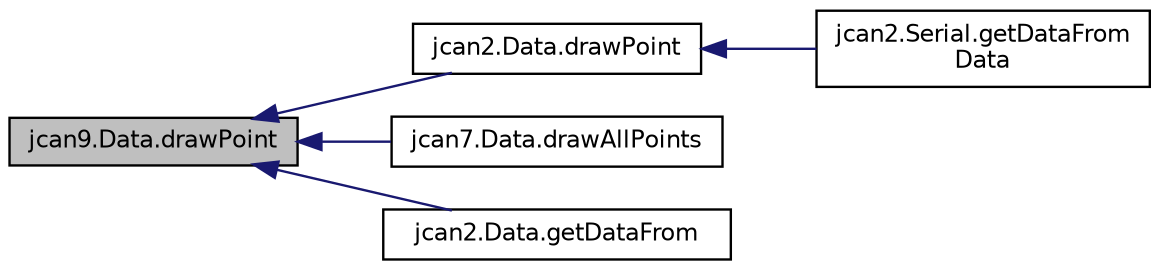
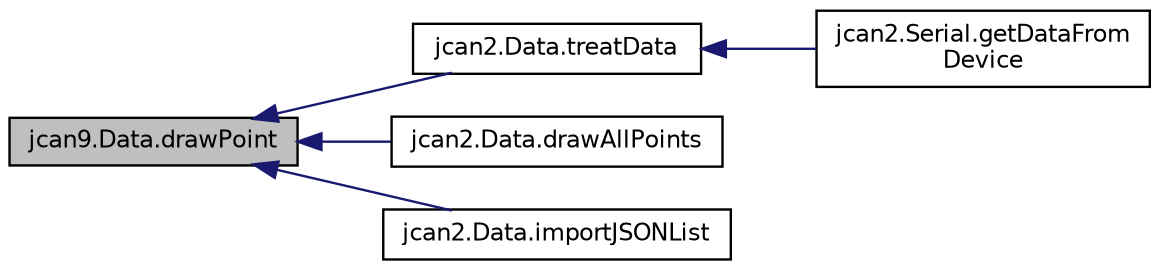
(557, 49) -> (557, 49)
(983, 49) -> (983, 49)
(557, 142) -> (557, 142)
(557, 234) -> (557, 234)
